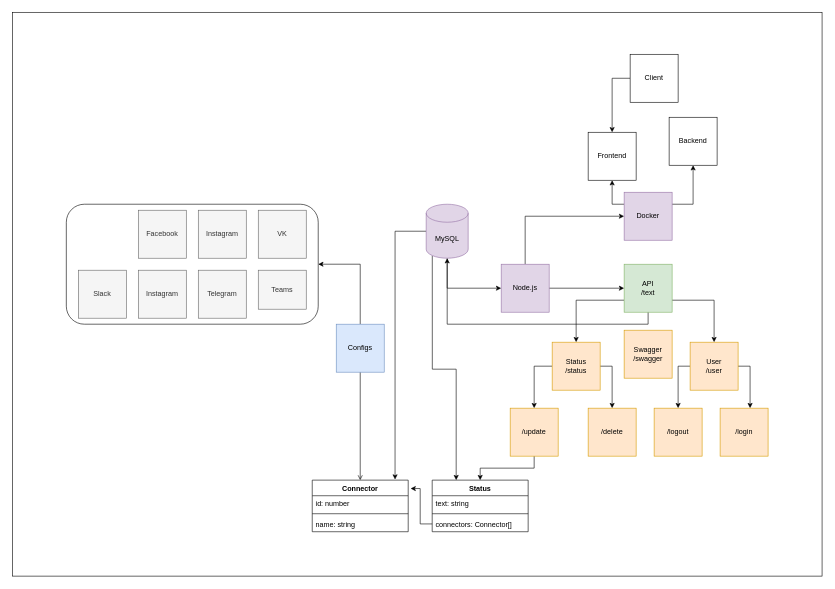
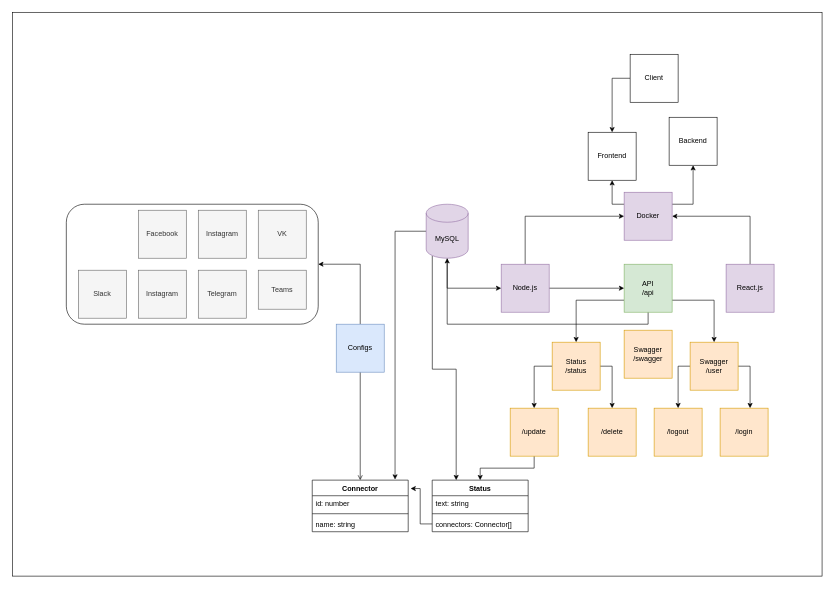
none -> (750, 216)
(648, 288) -> (648, 288)
none -> (750, 288)
(714, 366) -> (714, 366)
